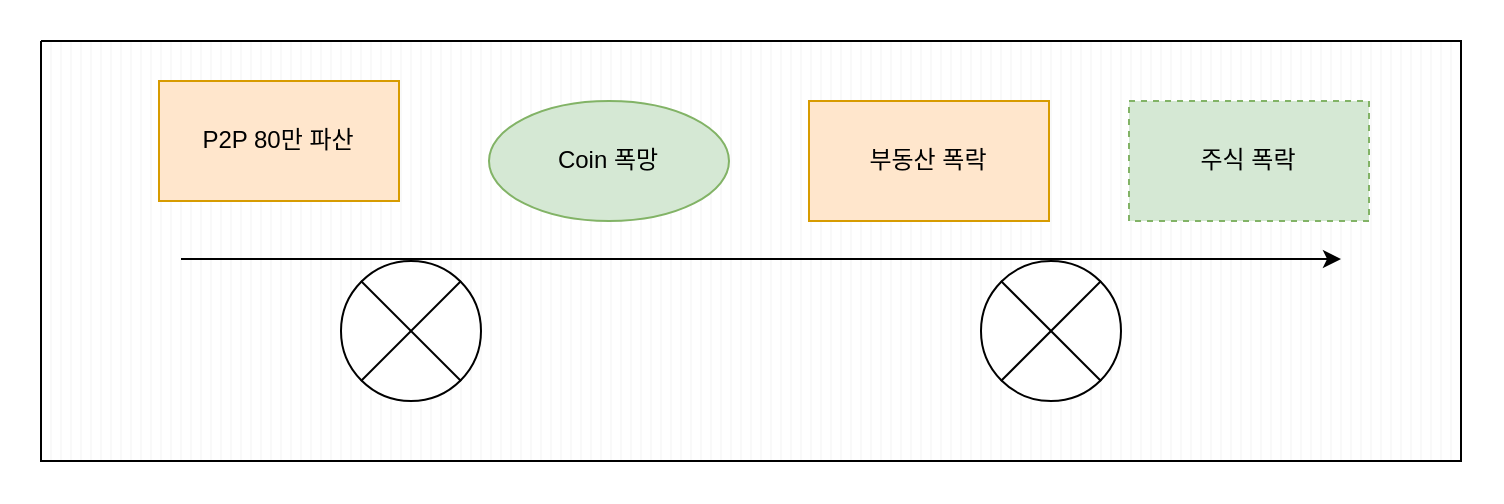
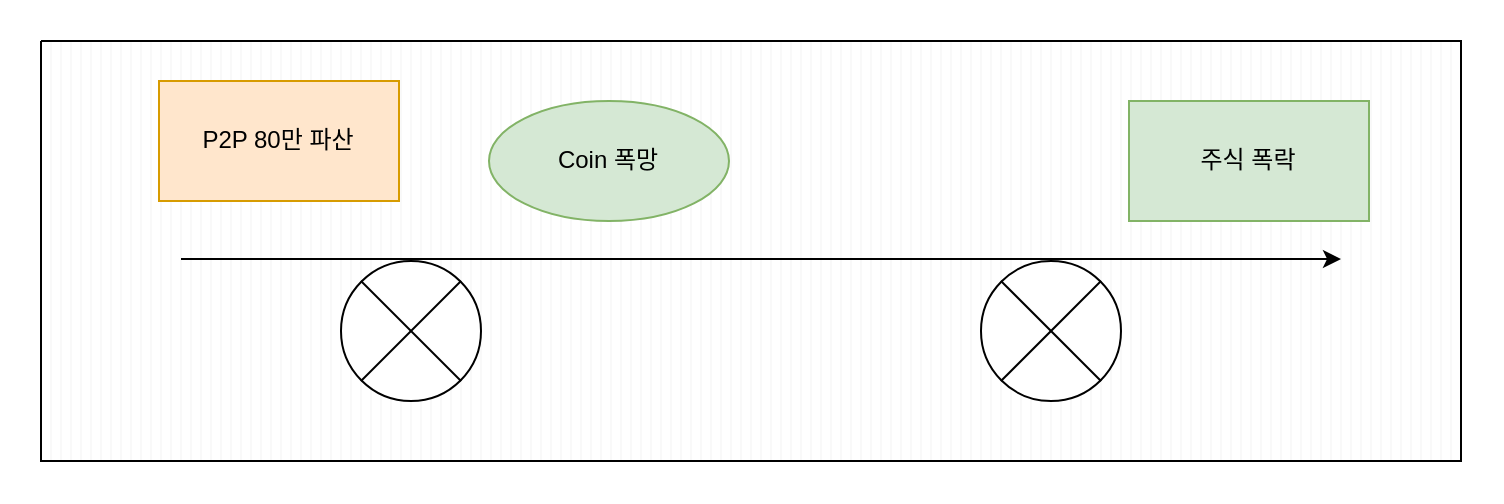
(929, 161) -> none
(1249, 161) -> (1249, 161)
